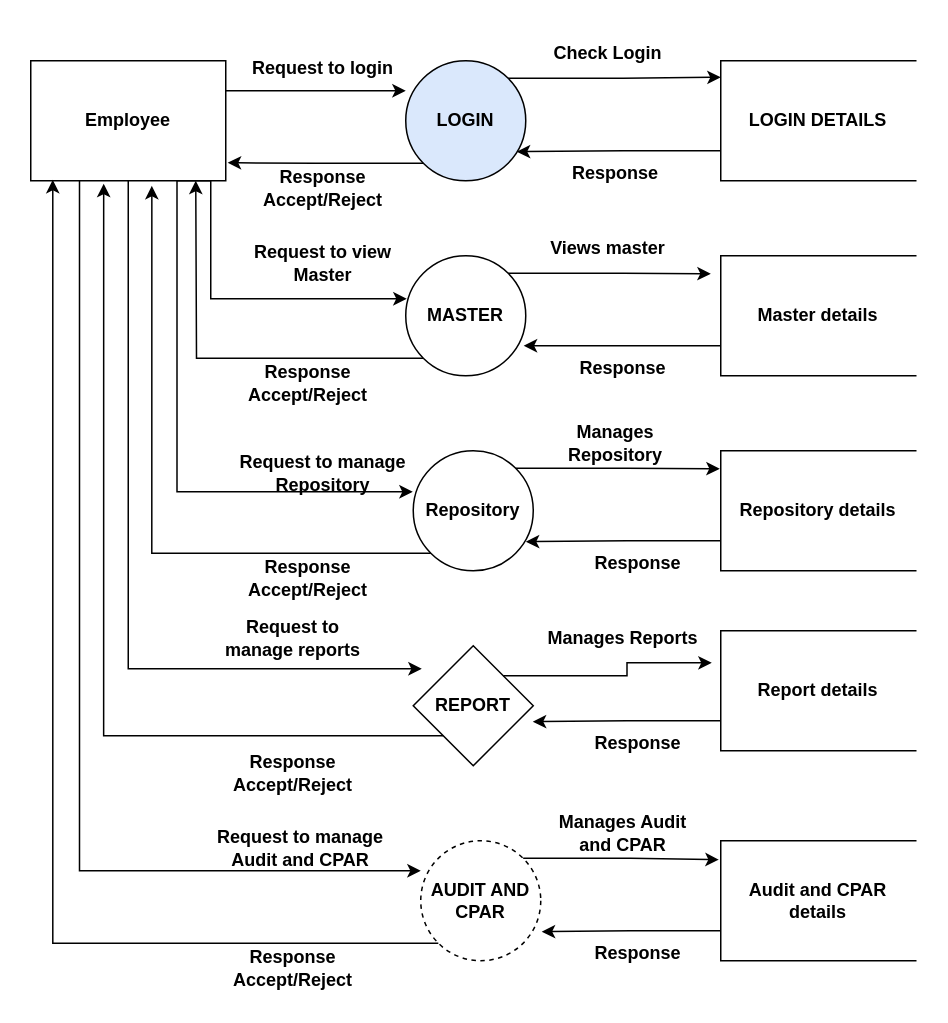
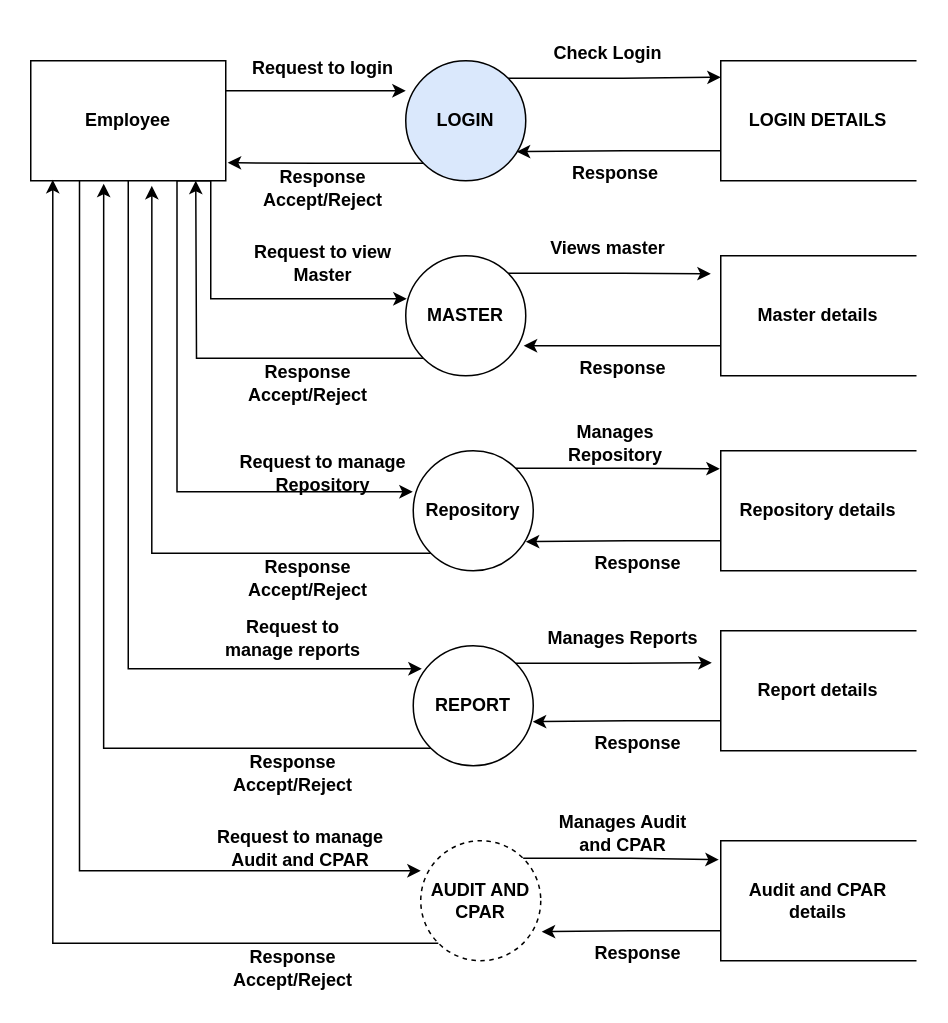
(473, 706) -> (473, 706)
